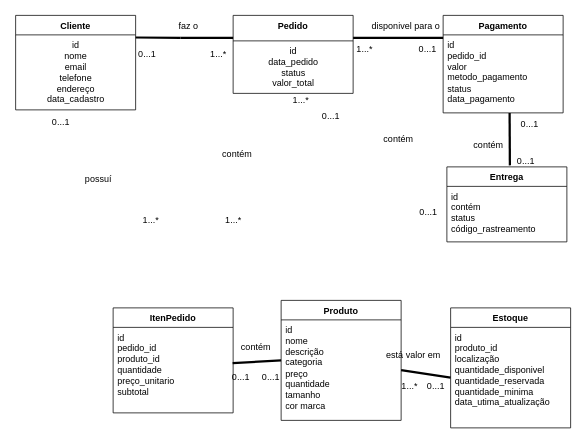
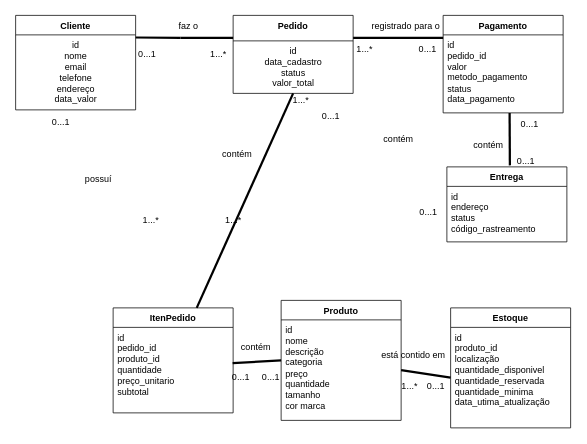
(406, 27) -> (406, 27)
(293, 67) -> (293, 67)
(76, 72) -> (76, 72)
none -> (244, 201)
(498, 213) -> (498, 213)
(413, 355) -> (413, 355)
